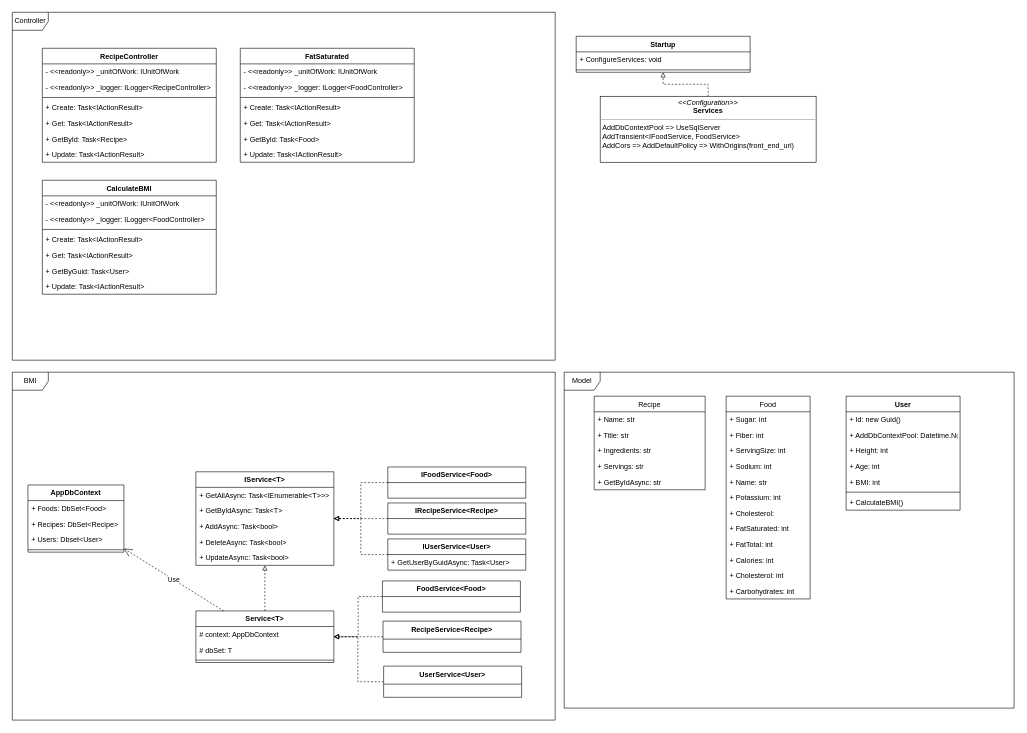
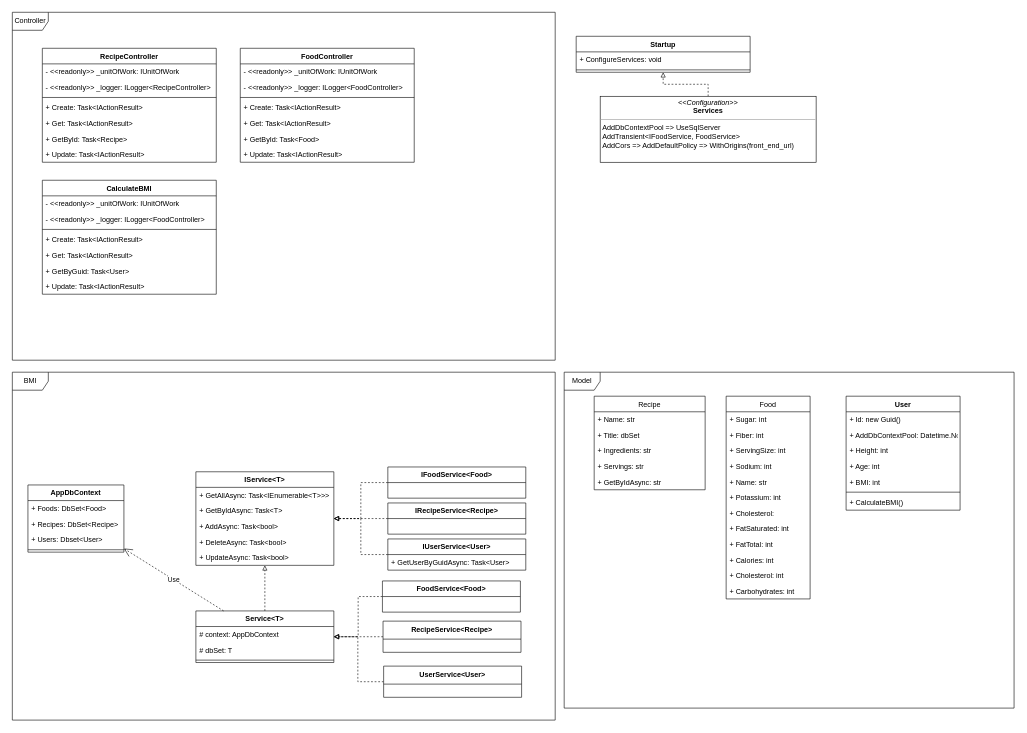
(327, 56) -> (327, 56)
(617, 436) -> (621, 436)
